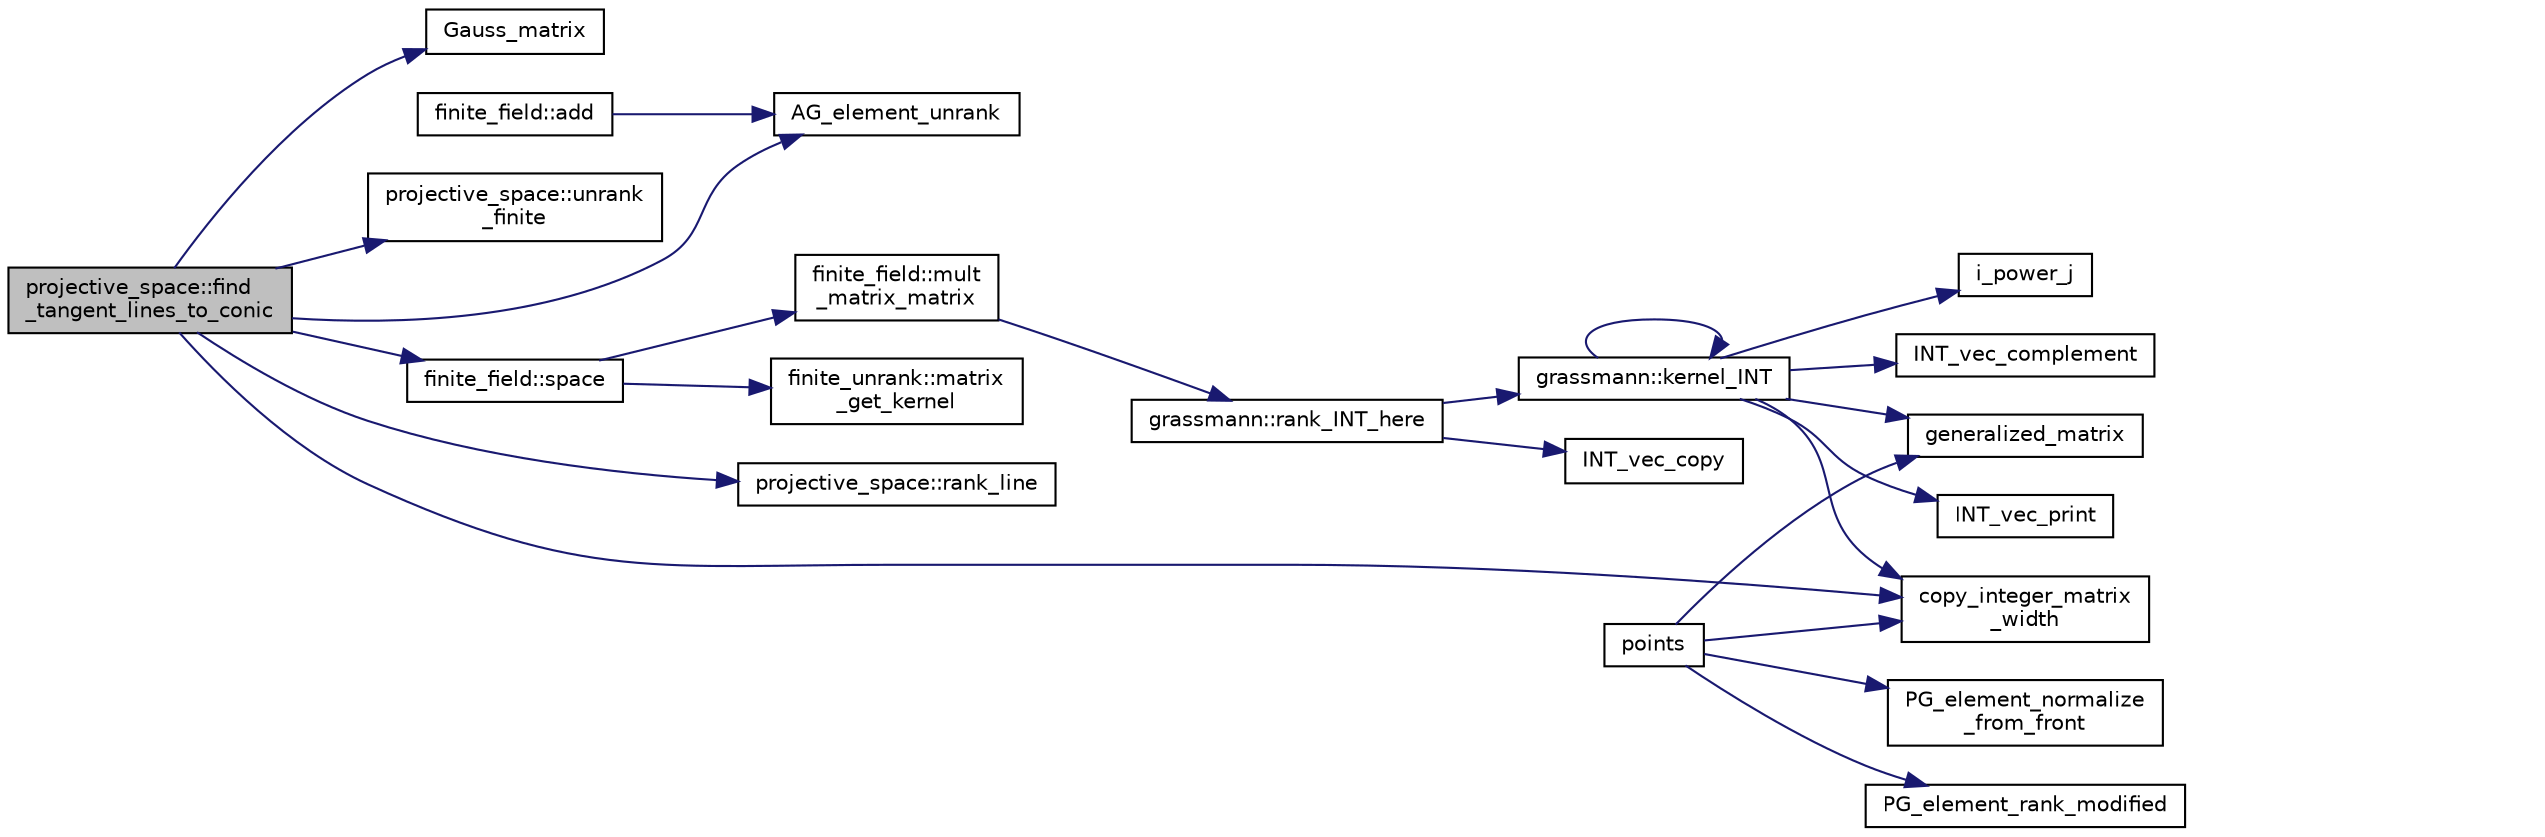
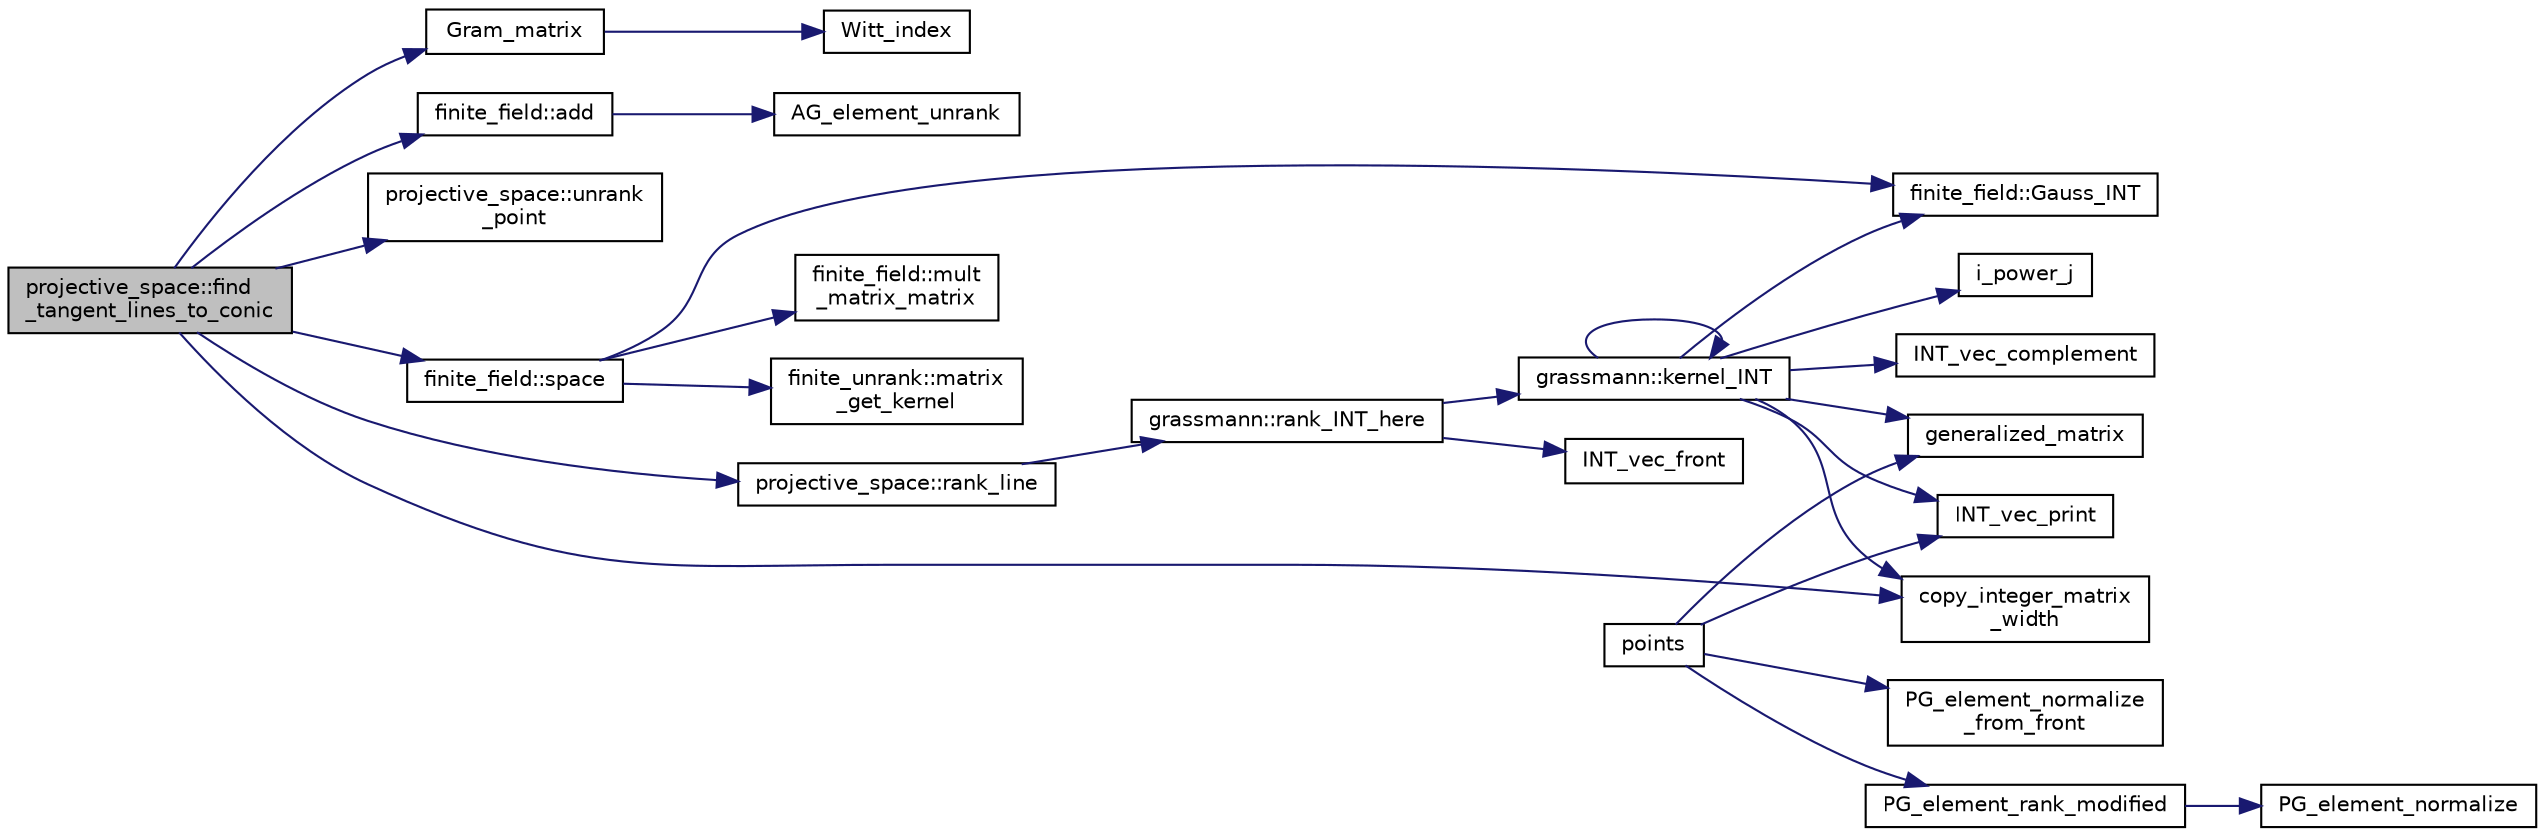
(515, 32) -> (515, 32)
none -> (897, 32)
none -> (2025, 195)
(515, 207) -> (515, 207)
(566, 297) -> (292, 197)
(1105, 356) -> (1082, 454)
(1654, 461) -> (1654, 461)
(1792, 632) -> (1819, 575)
none -> (2399, 806)
